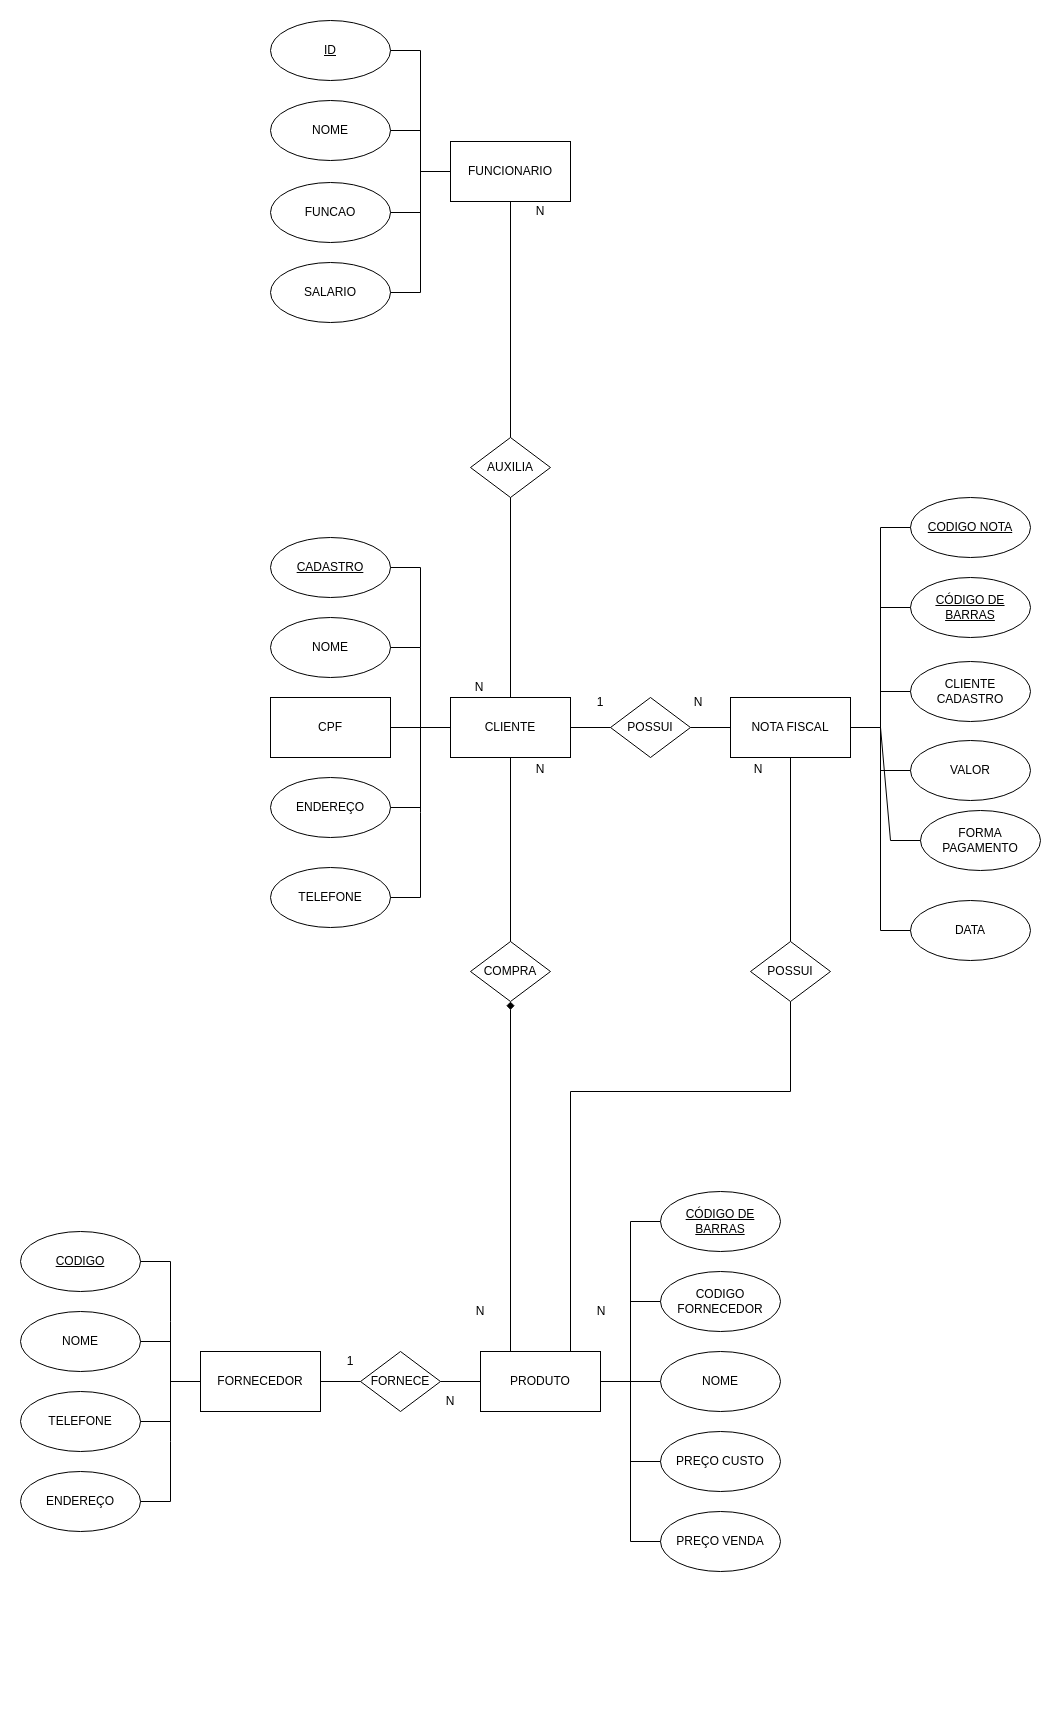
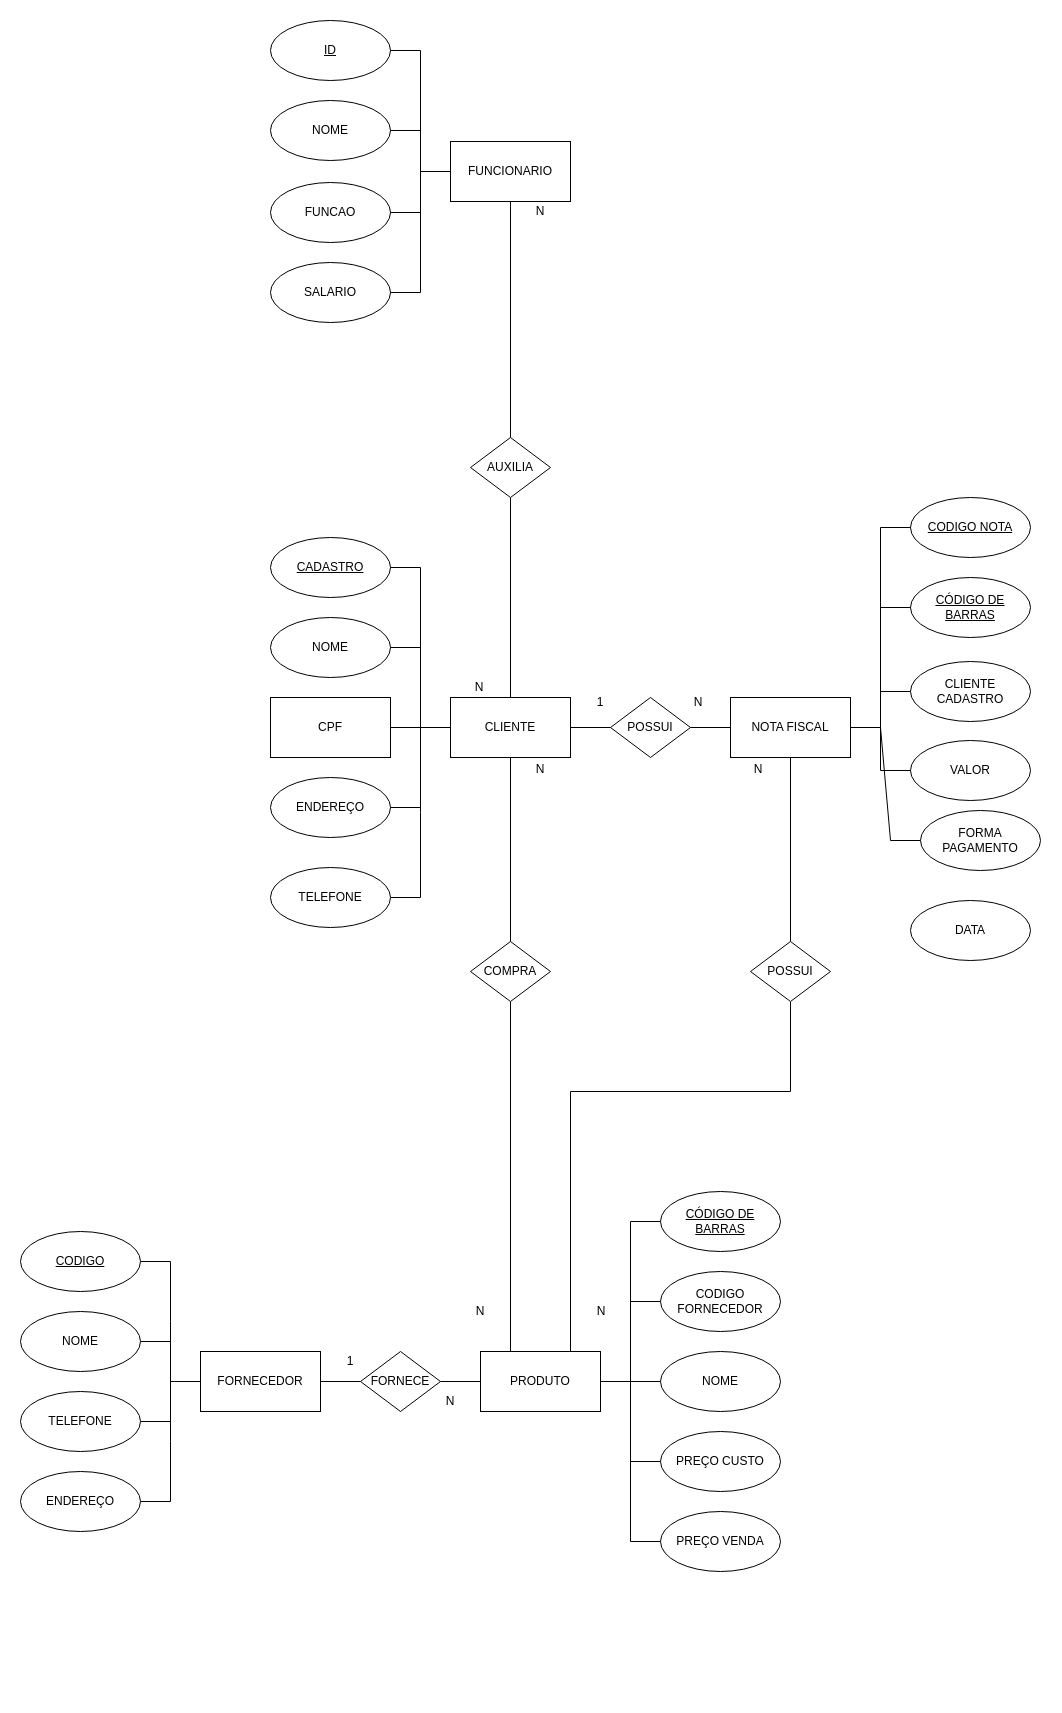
(881, 867) -> none
(511, 1010) -> (511, 1007)
